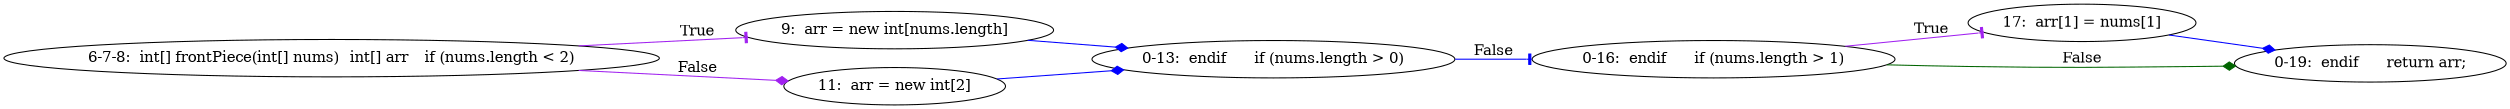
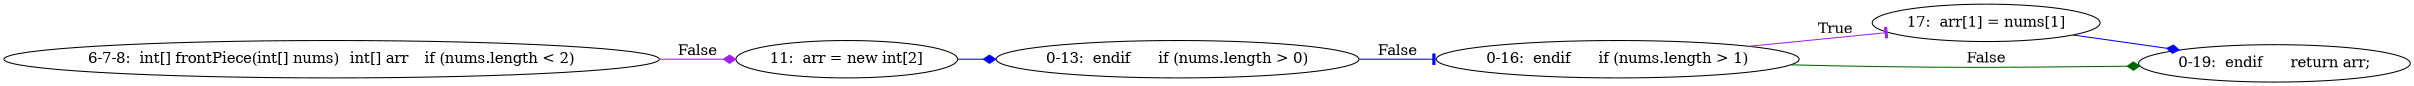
(895, 30) -> none
